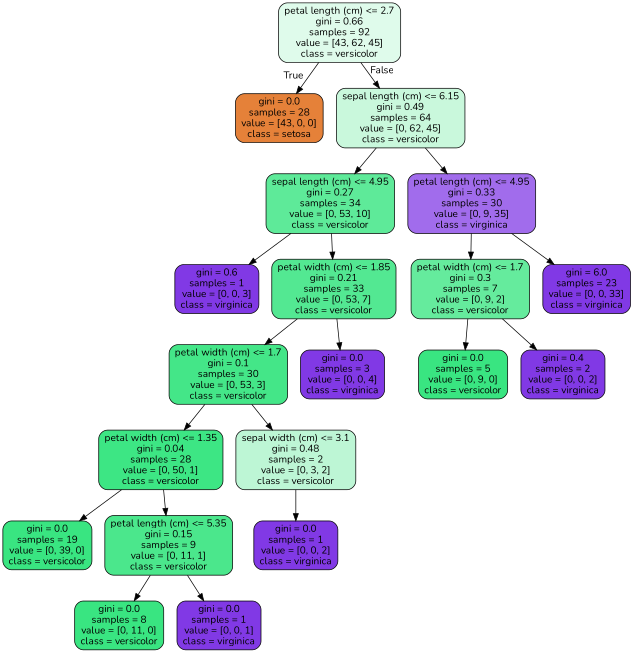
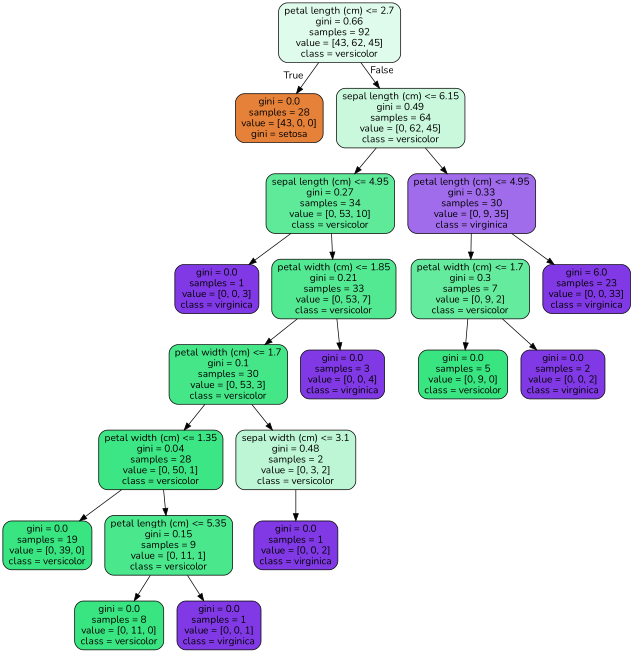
(279, 118) -> (279, 118)
(217, 289) -> (217, 289)
(563, 374) -> (563, 374)
